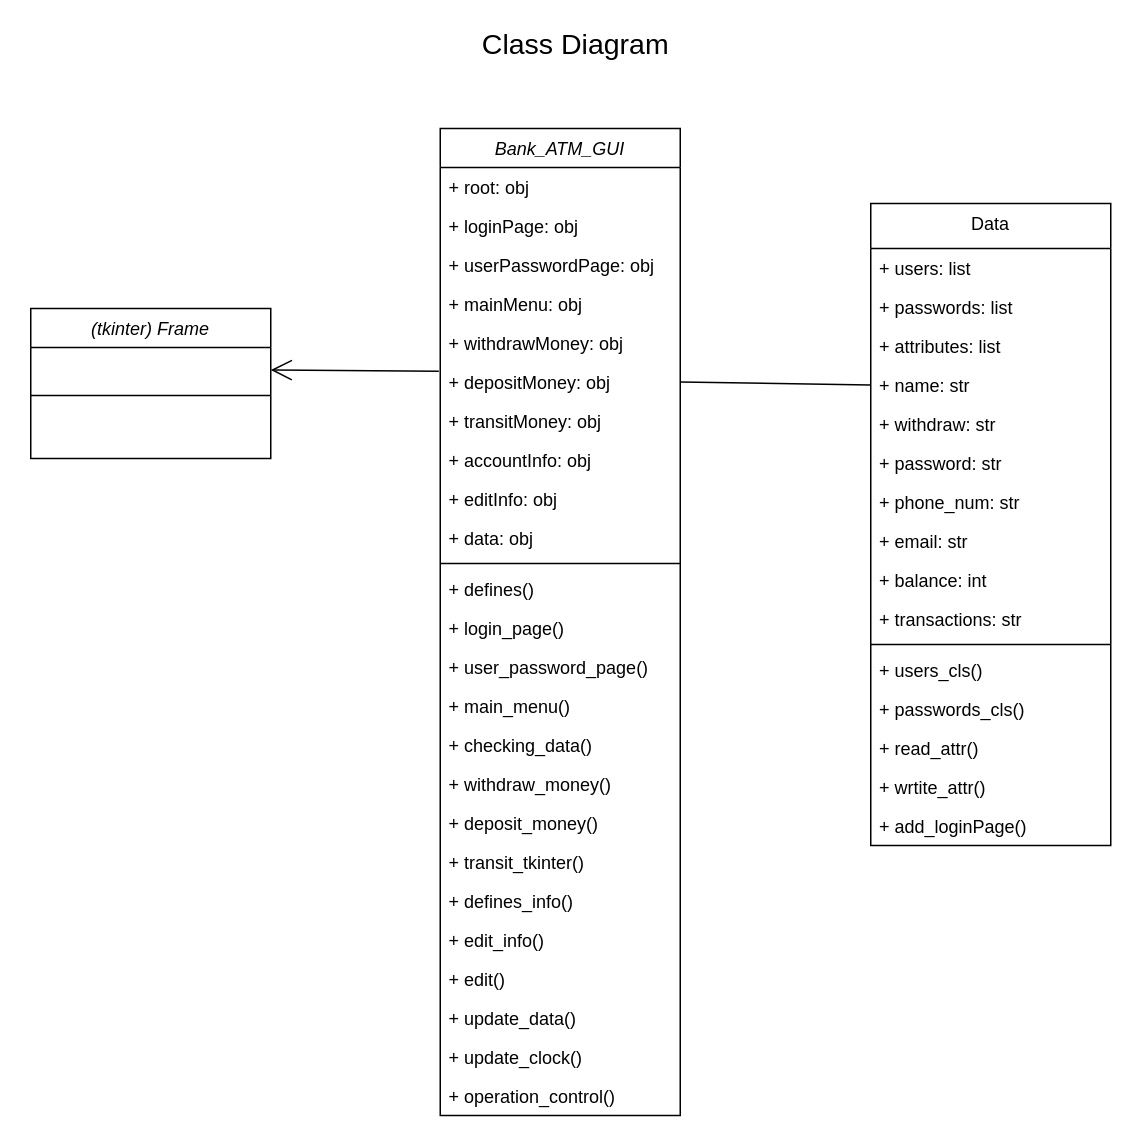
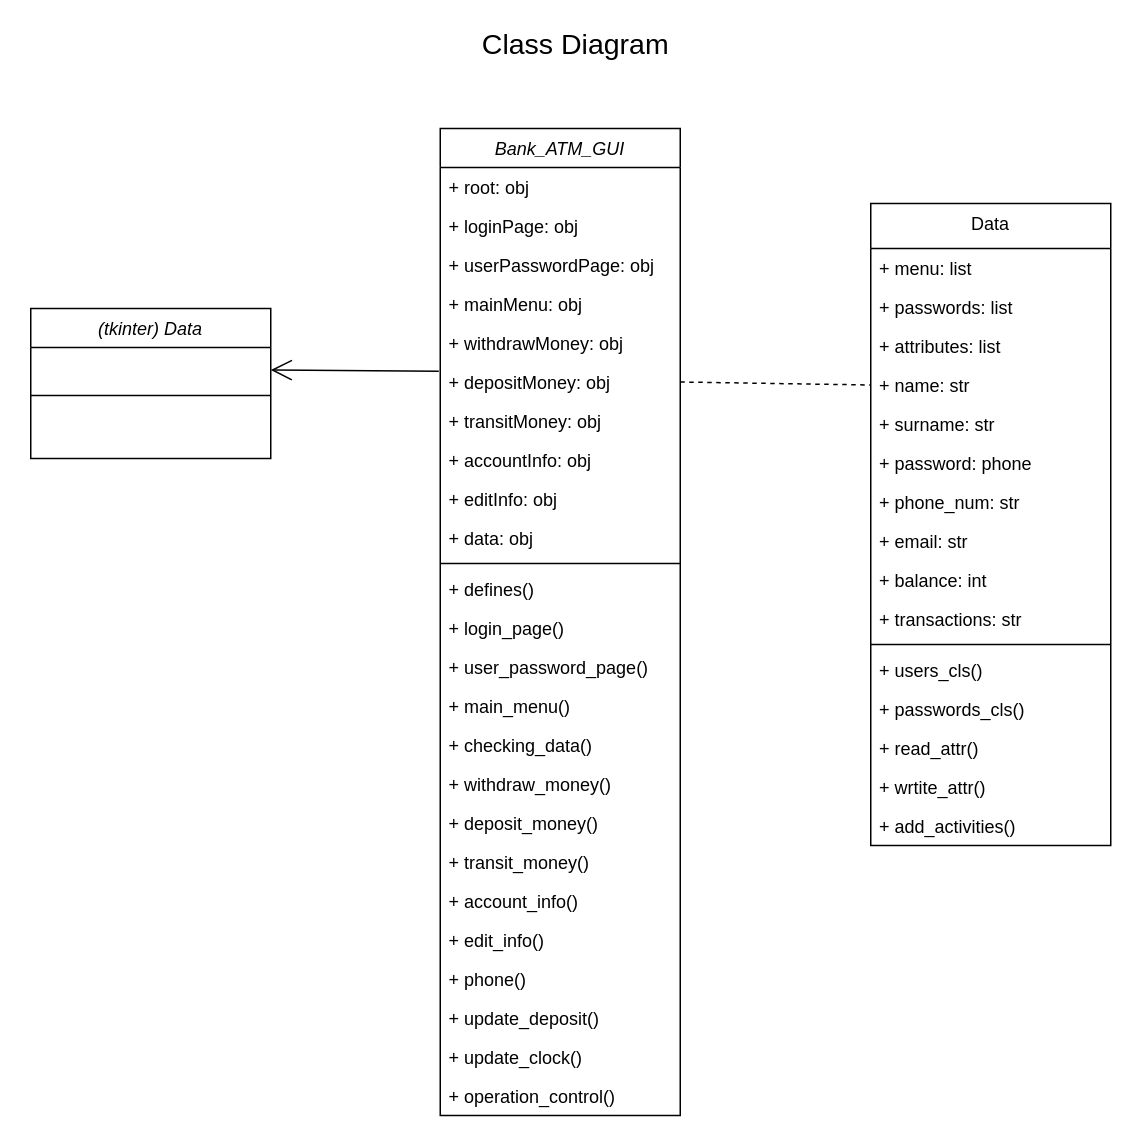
(933, 269) -> (928, 269)
(150, 329) -> (150, 329)
(776, 383) -> (776, 383)
(945, 425) -> (943, 425)
(948, 464) -> (958, 464)
(958, 827) -> (960, 827)
(537, 863) -> (530, 863)
(522, 902) -> (524, 902)
(484, 980) -> (492, 980)
(522, 1019) -> (535, 1019)
